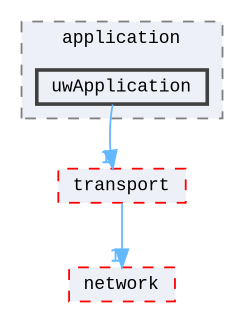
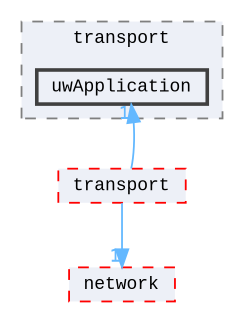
(122, 39) -> (122, 39)
(110, 130) -> (134, 146)
